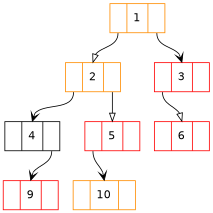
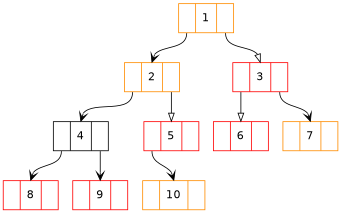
(109, 46) -> (173, 47)
(166, 46) -> (239, 47)
none -> (310, 136)
none -> (31, 195)
